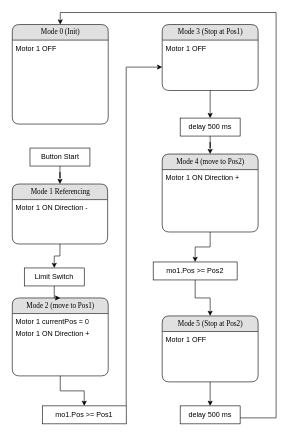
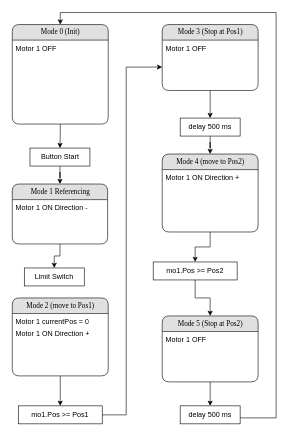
none -> (60, 142)
(54, 293) -> none
(84, 415) -> (60, 415)
